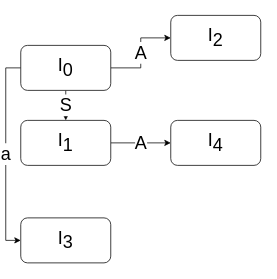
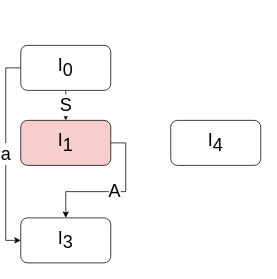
(216, 38) -> none
(141, 54) -> none
(66, 143) -> (66, 143)
(134, 143) -> (111, 192)
